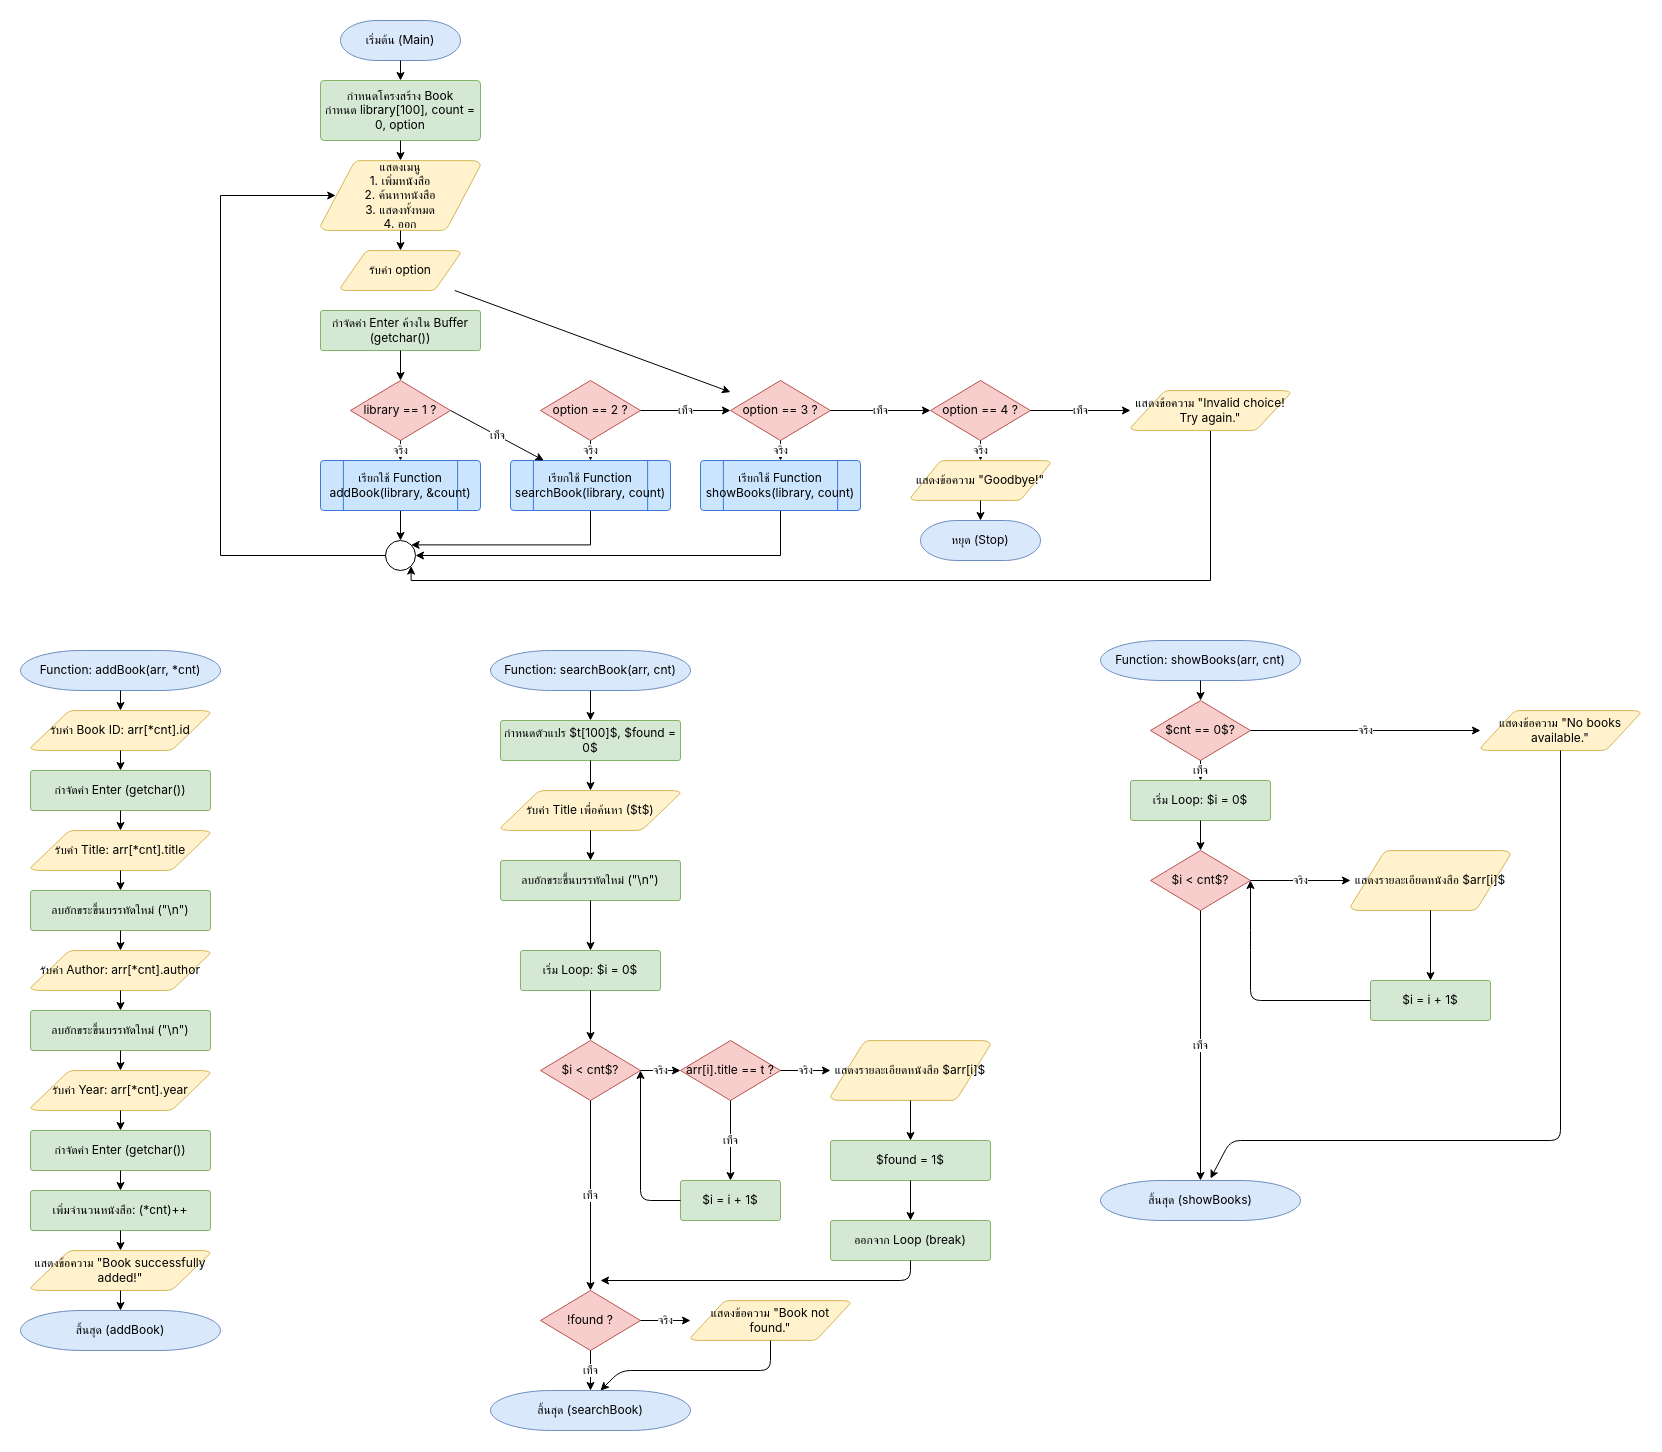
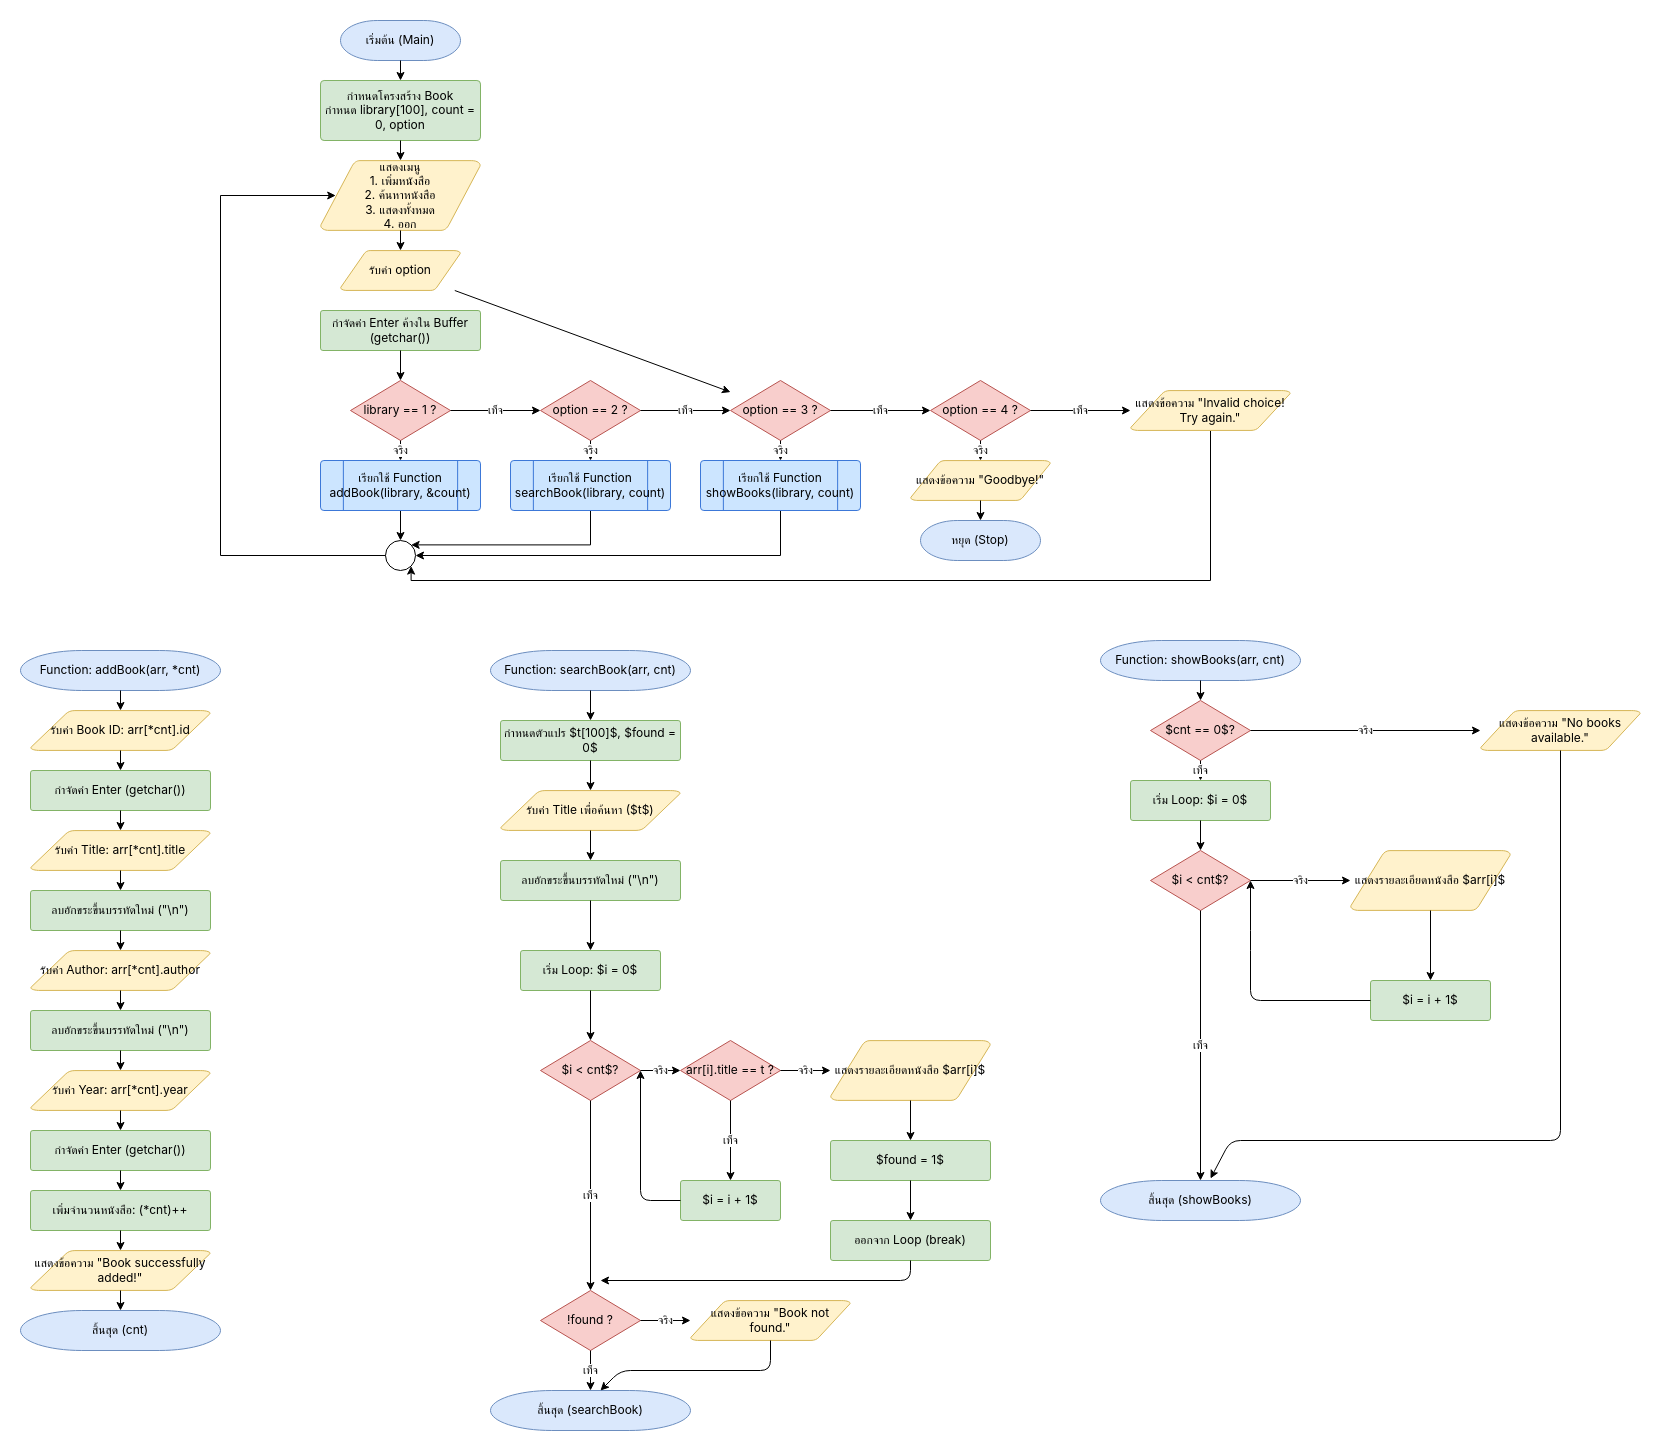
(494, 434) -> (492, 411)
(121, 1331) -> (121, 1331)
